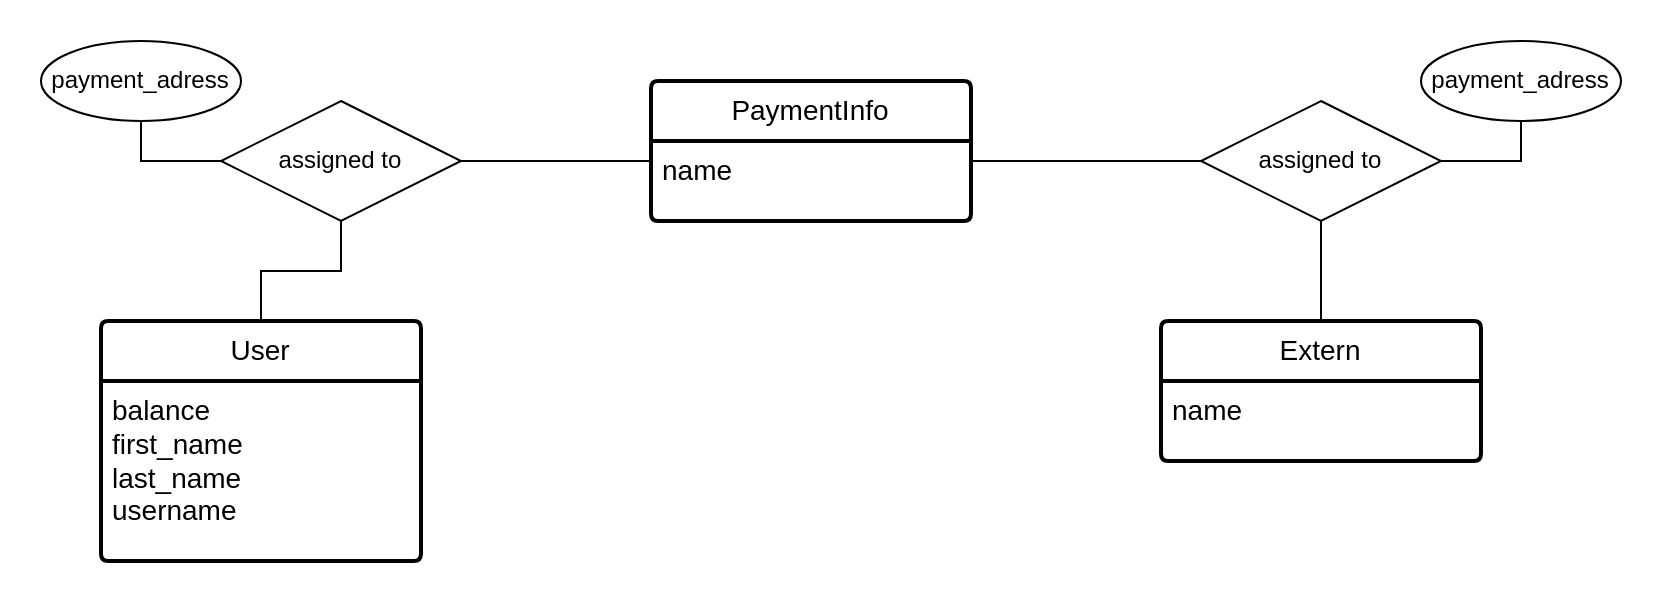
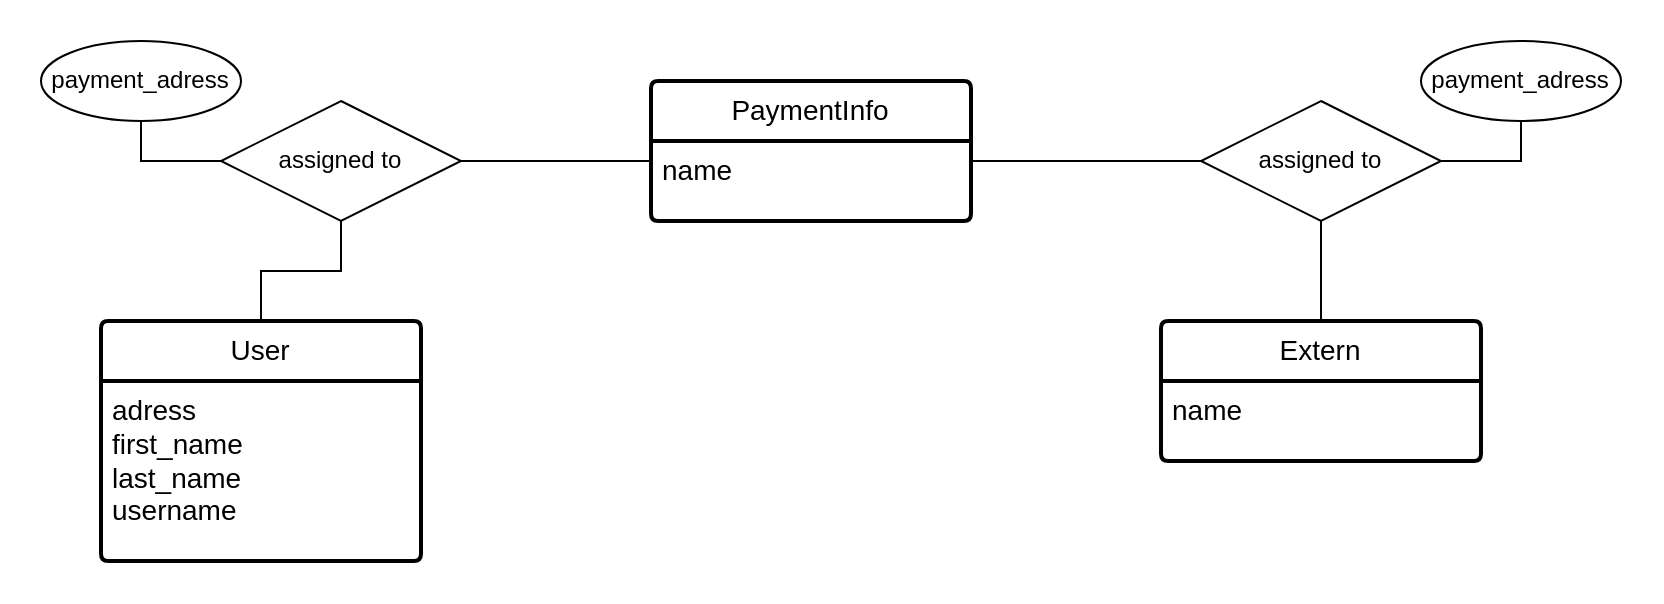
(177, 453) -> (177, 453)
